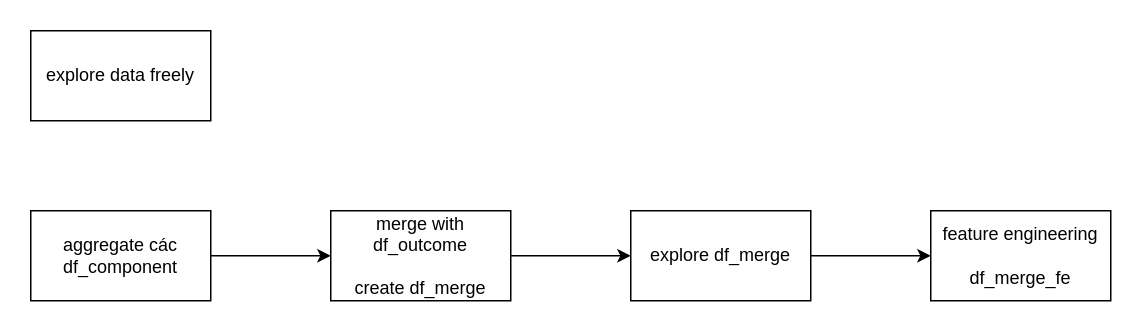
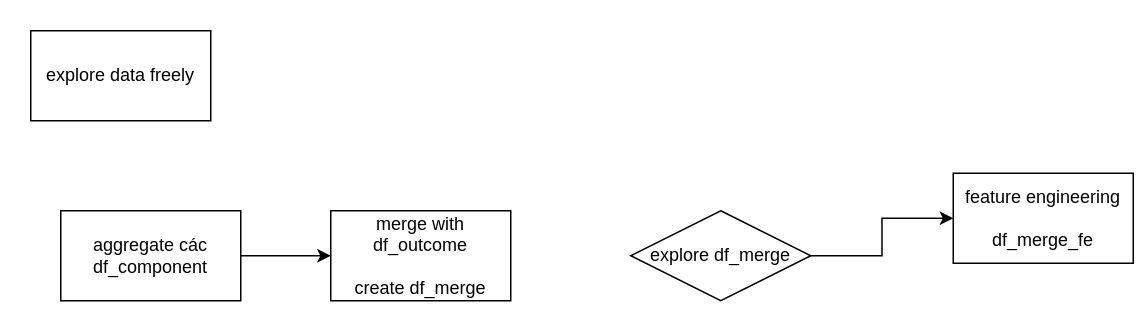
(121, 256) -> (151, 256)
(566, 256) -> none
(721, 256) -> (721, 256)
(1021, 256) -> (1043, 218)
